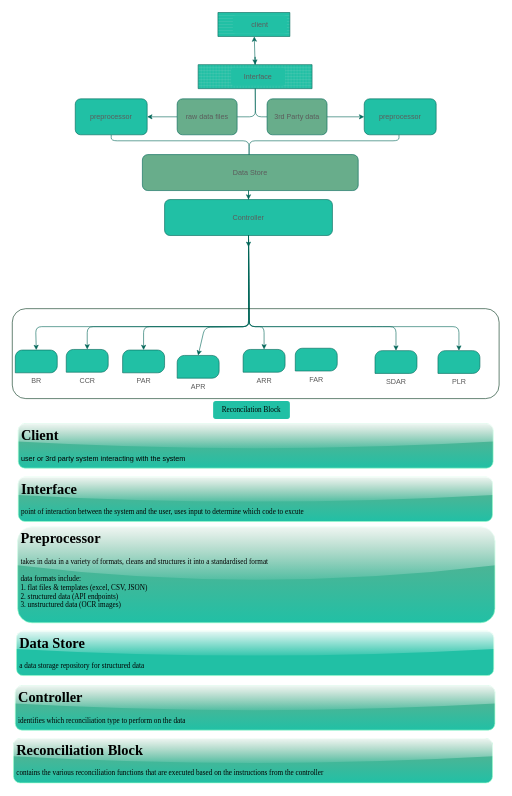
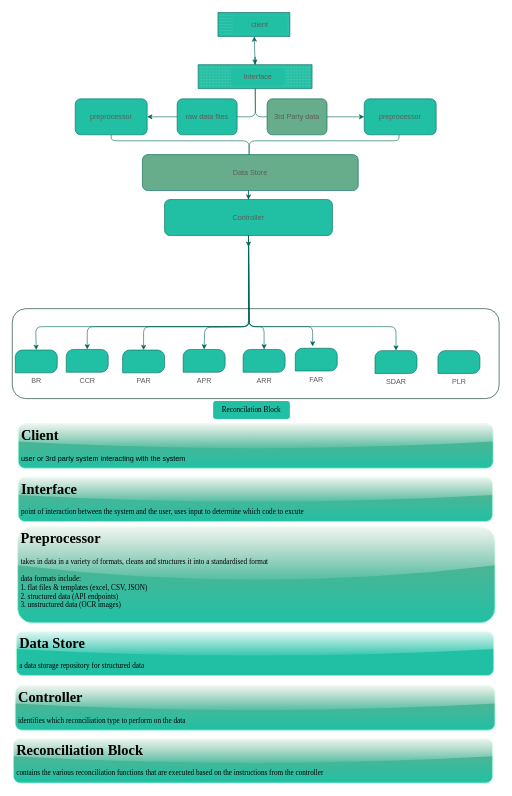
(207, 117) -> (207, 117)
(429, 327) -> none
none -> (313, 334)
(198, 367) -> (204, 361)
